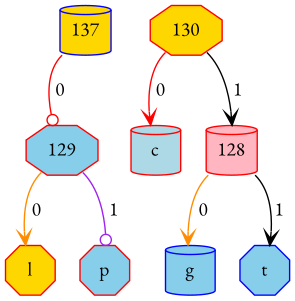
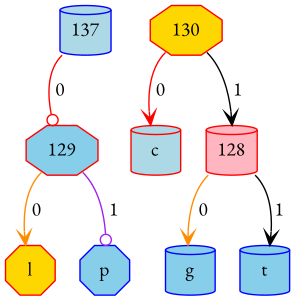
(86, 30) -> (86, 30)
(105, 270) -> (105, 270)
(265, 270) -> (265, 270)
